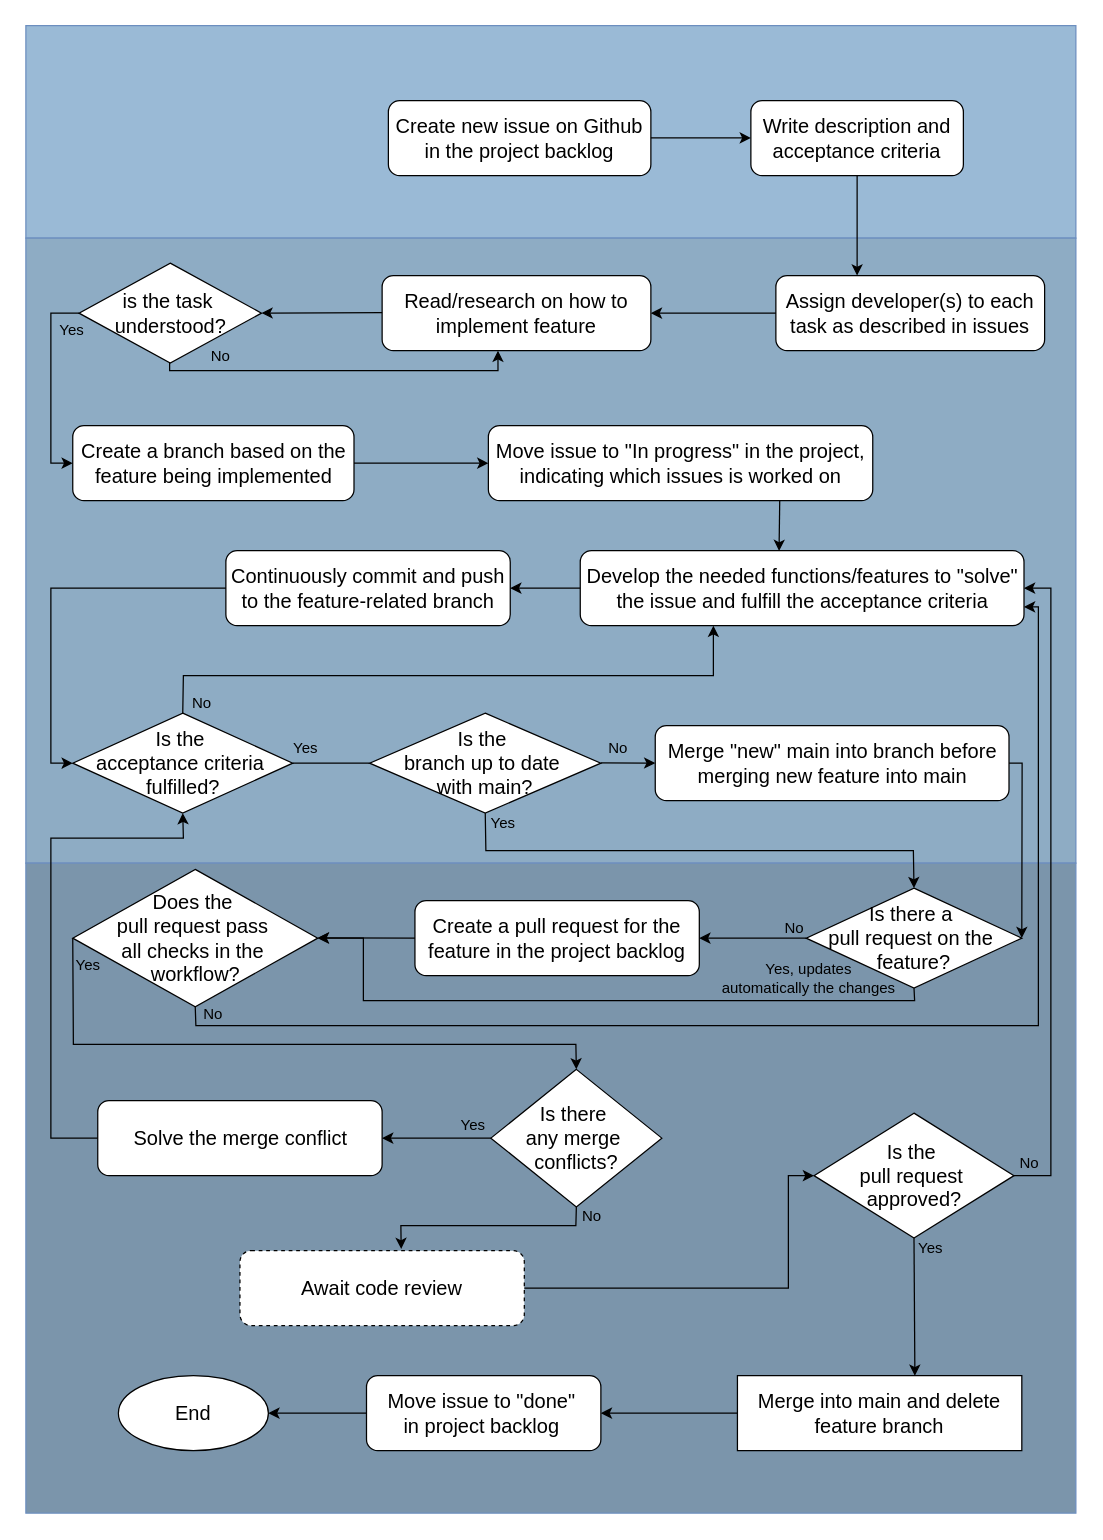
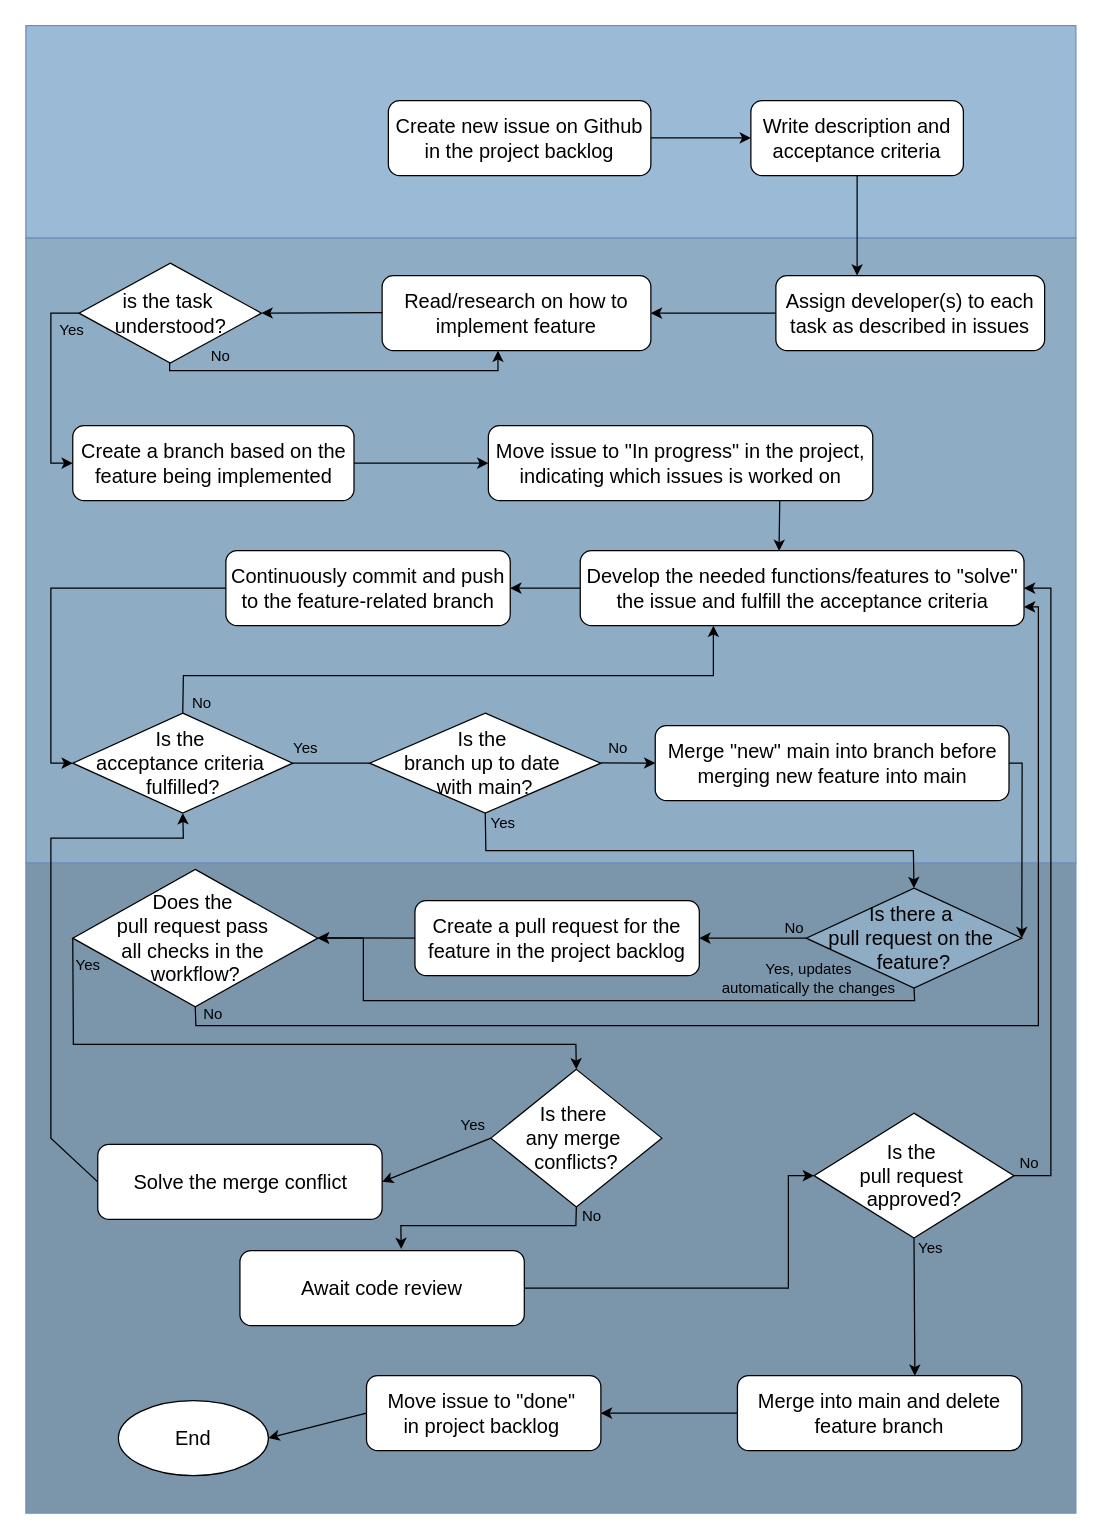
(914, 938) -> (914, 938)
(240, 1138) -> (240, 1182)
(382, 1288) -> (382, 1288)
(193, 1413) -> (193, 1438)
(879, 1413) -> (879, 1413)
